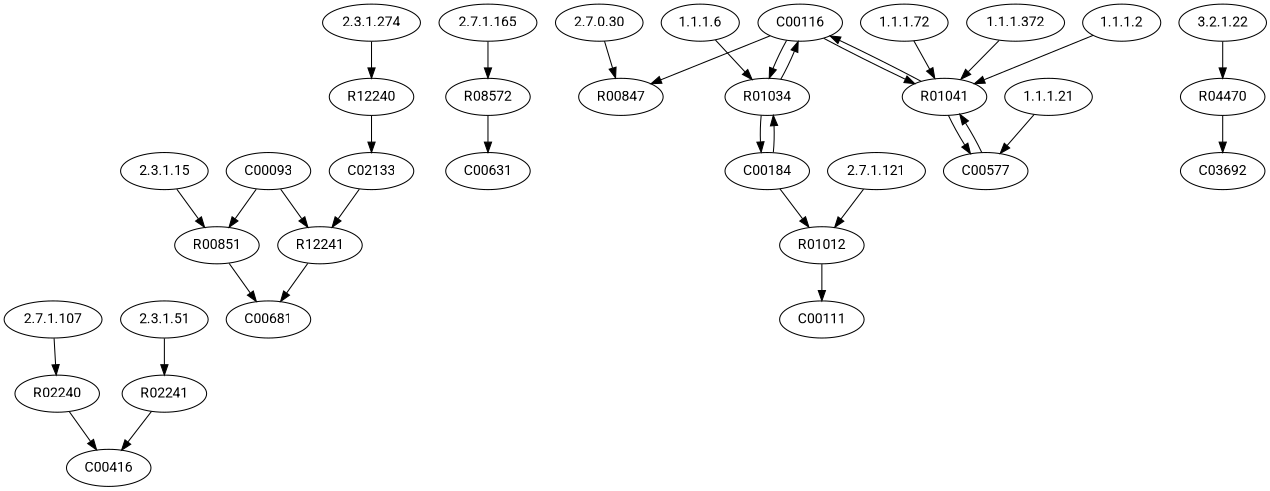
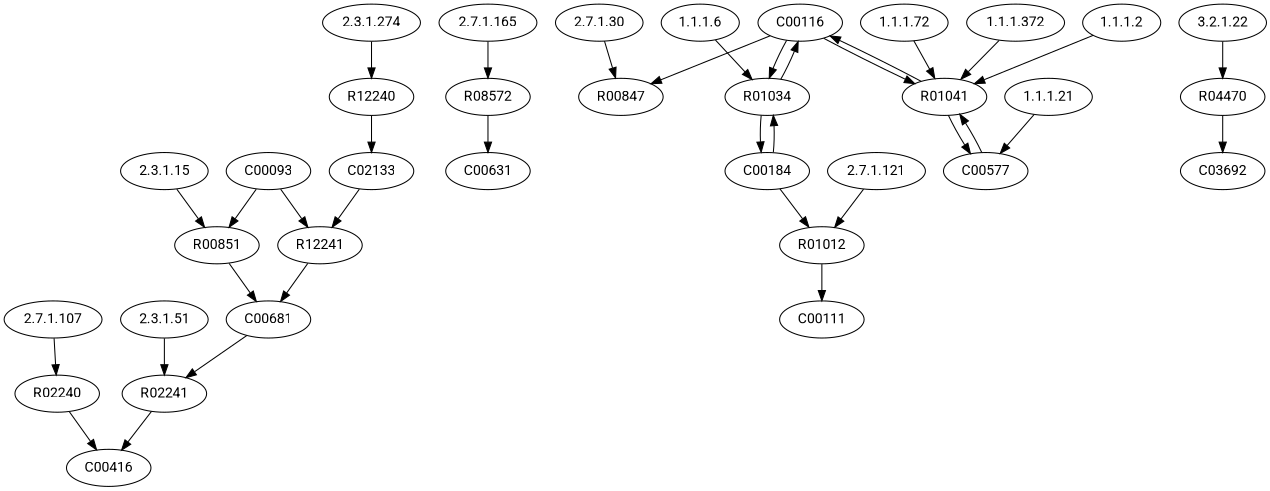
(599, 23) -> (599, 23)
none -> (221, 354)
